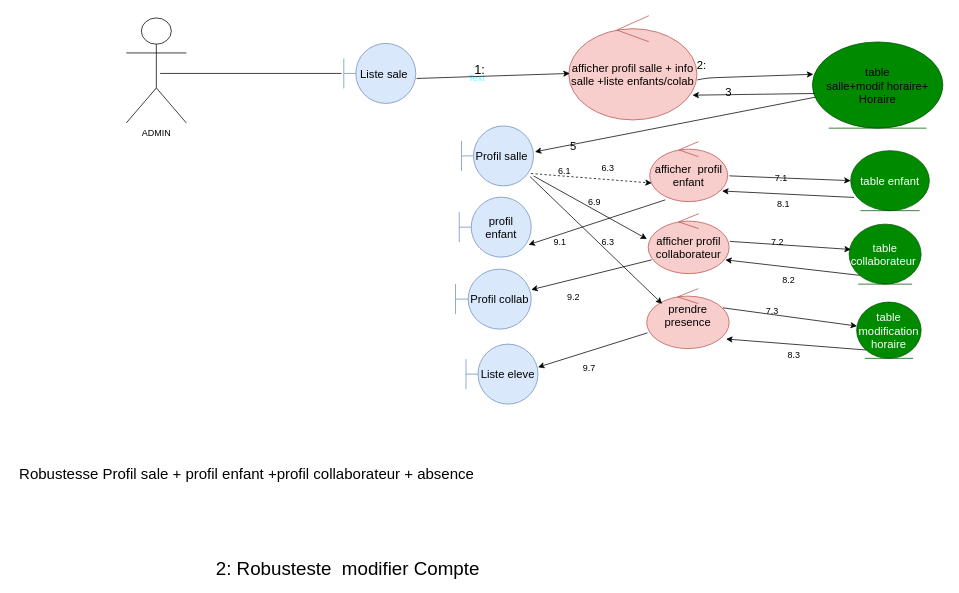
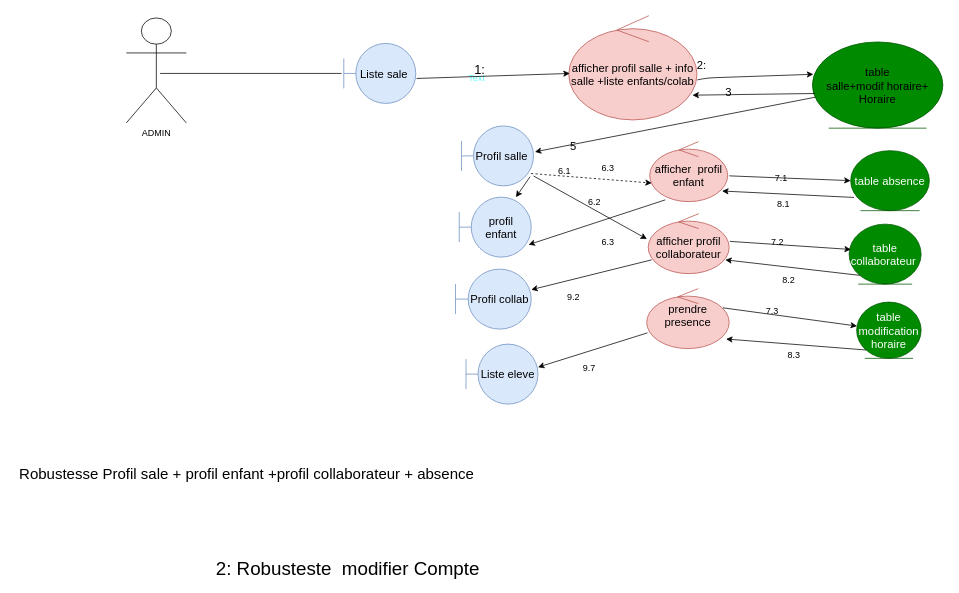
(890, 180) -> (890, 180)
(595, 202) -> (595, 202)
(560, 242) -> none
(636, 279) -> (525, 185)
